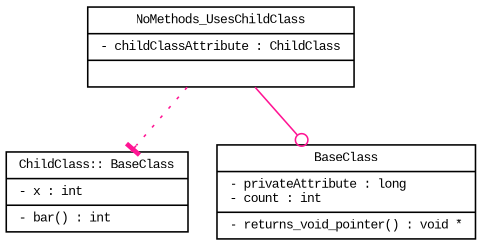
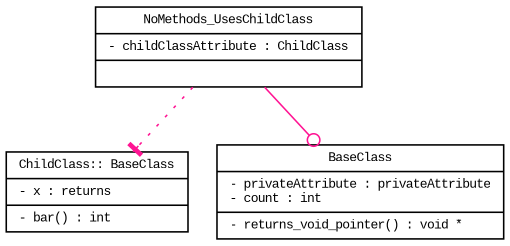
(318, 184) -> (360, 184)
(51, 191) -> (65, 191)
